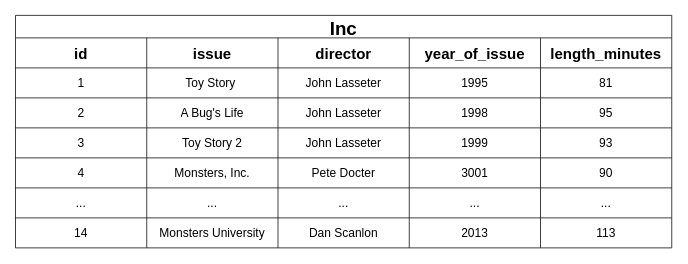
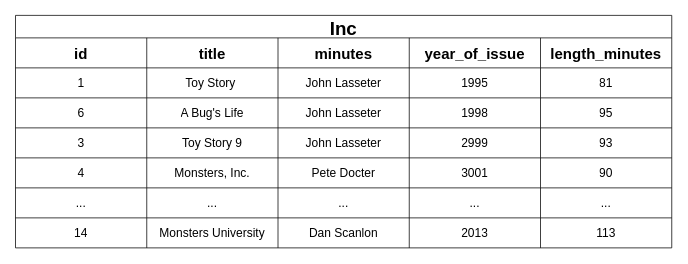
(212, 53) -> (212, 53)
(344, 53) -> (344, 53)
(81, 113) -> (81, 113)
(212, 143) -> (212, 143)
(475, 143) -> (475, 143)
